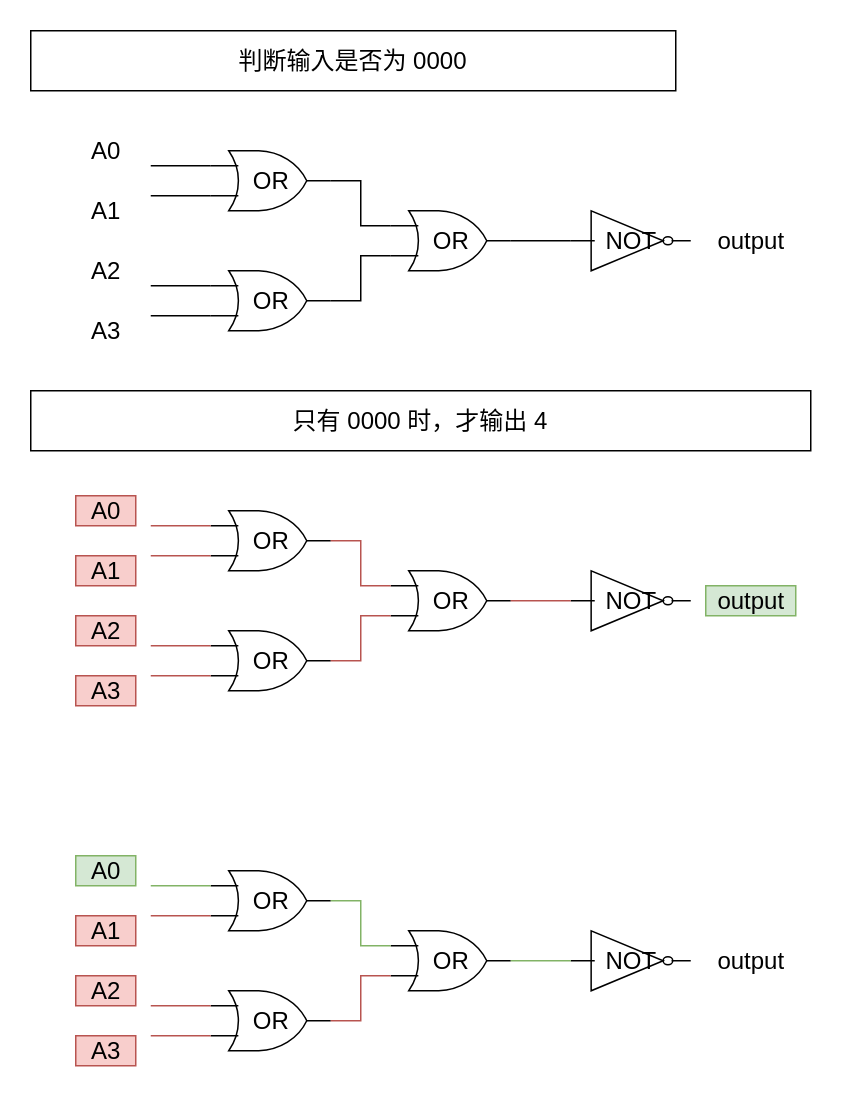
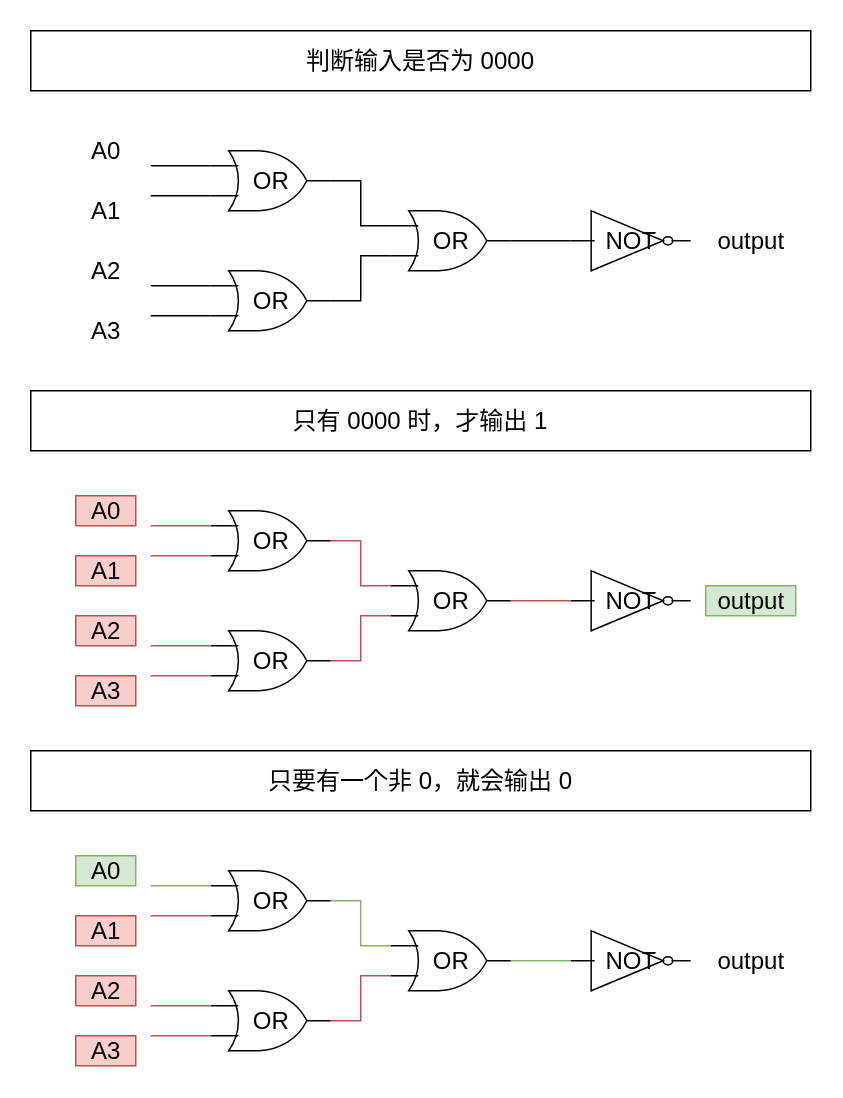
(353, 61) -> (421, 61)
(421, 421) -> (421, 421)
none -> (421, 781)
